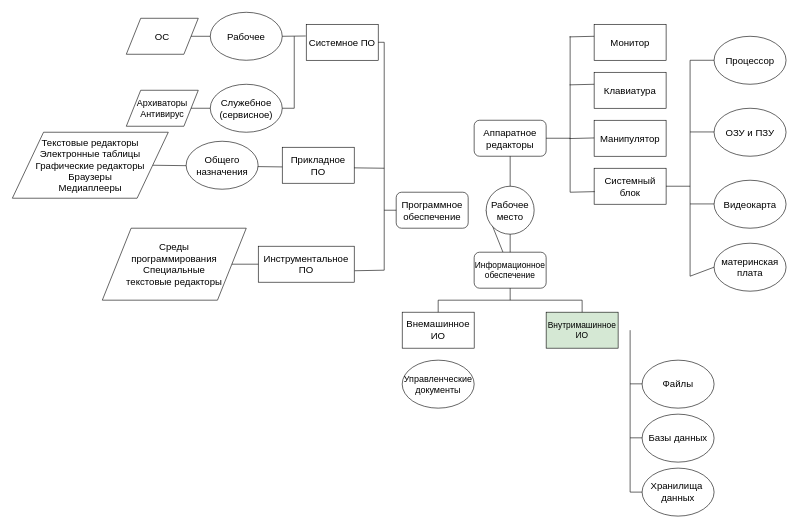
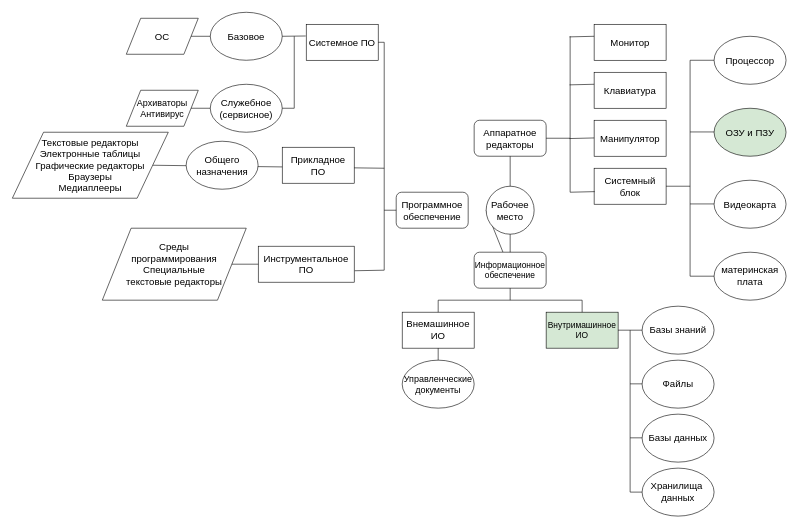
(246, 36) -> (246, 36)
(750, 132) -> (750, 132)
(750, 267) -> (750, 276)
none -> (628, 330)
none -> (678, 330)
none -> (438, 354)
